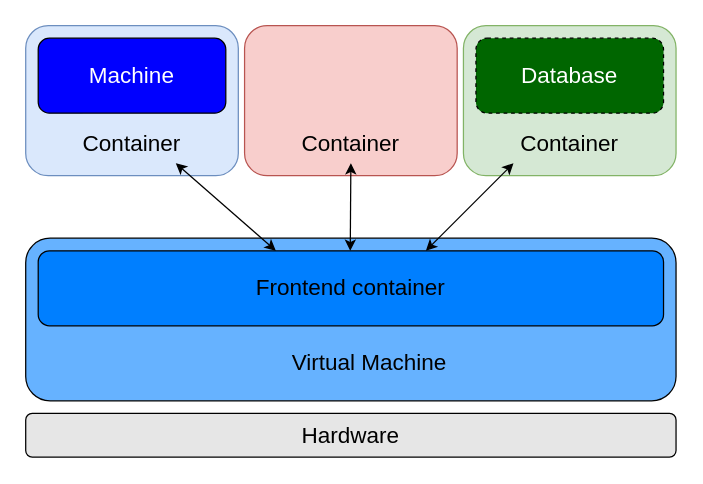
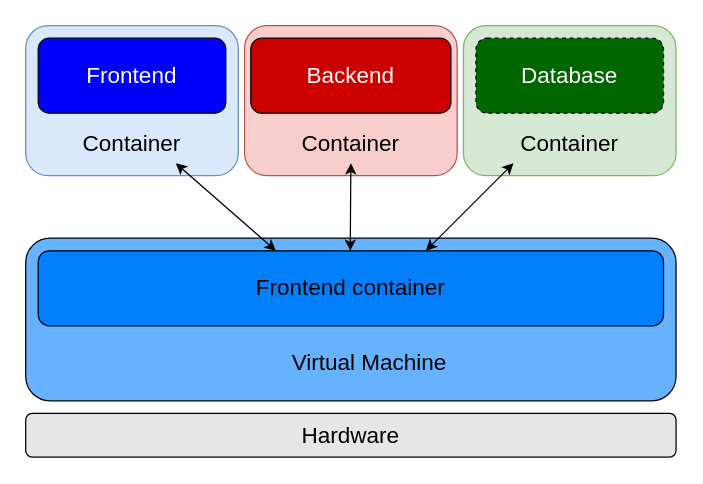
(132, 76) -> (132, 76)
none -> (351, 76)
